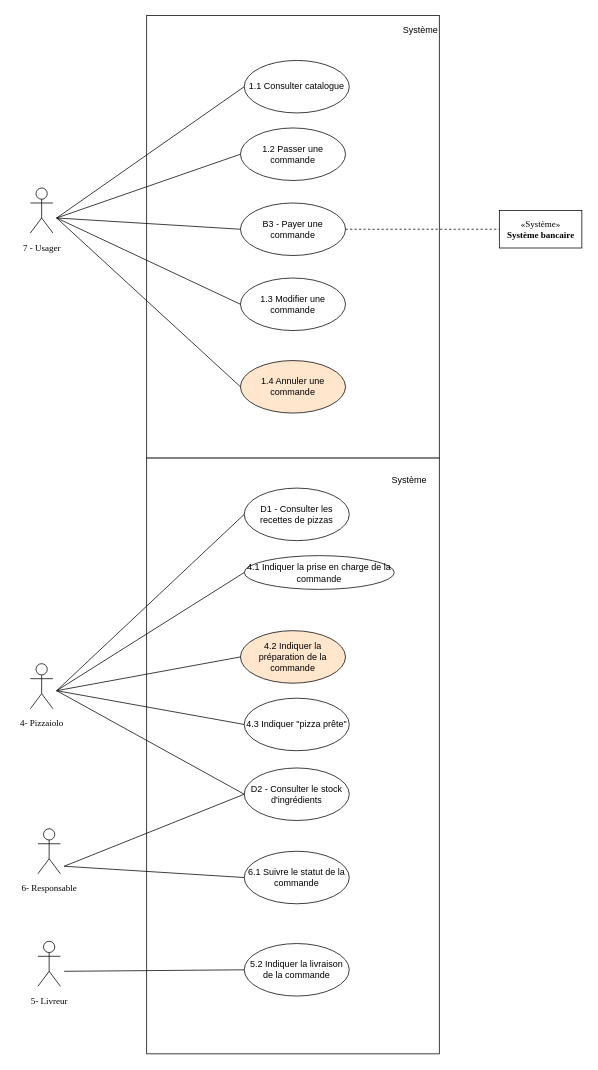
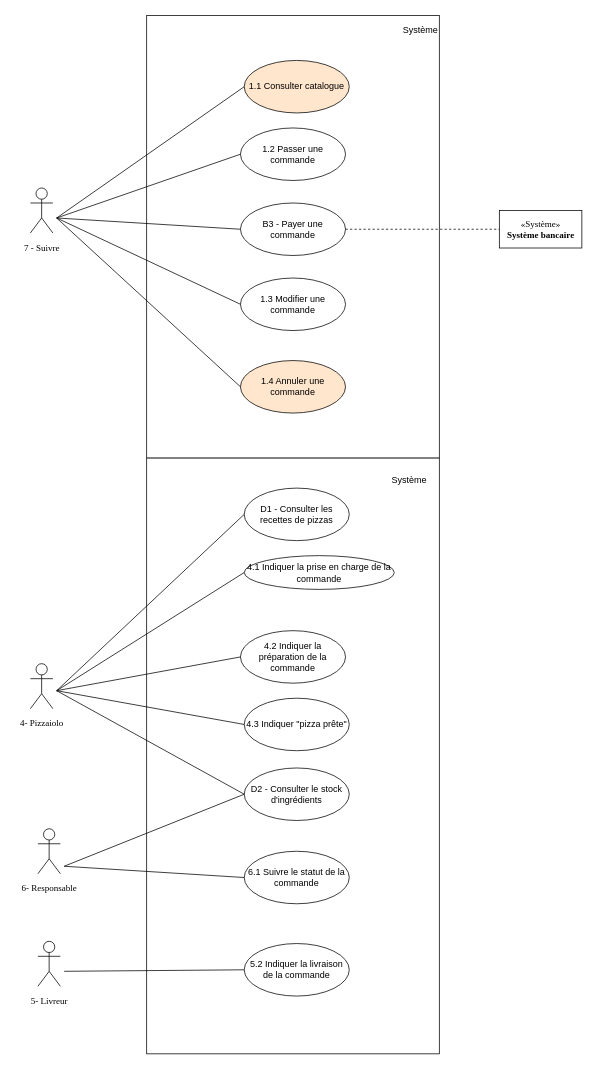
(297, 87) -> (297, 87)
(42, 248) -> (42, 248)
(293, 657) -> (293, 657)
